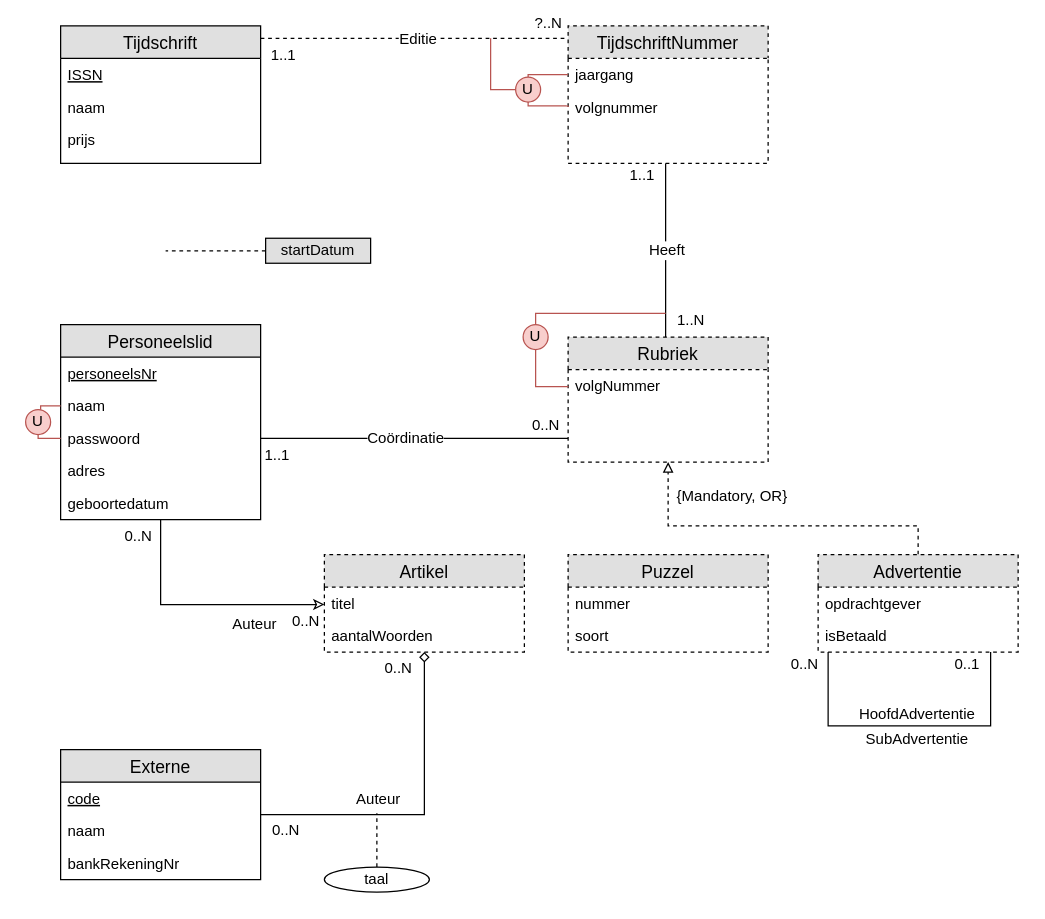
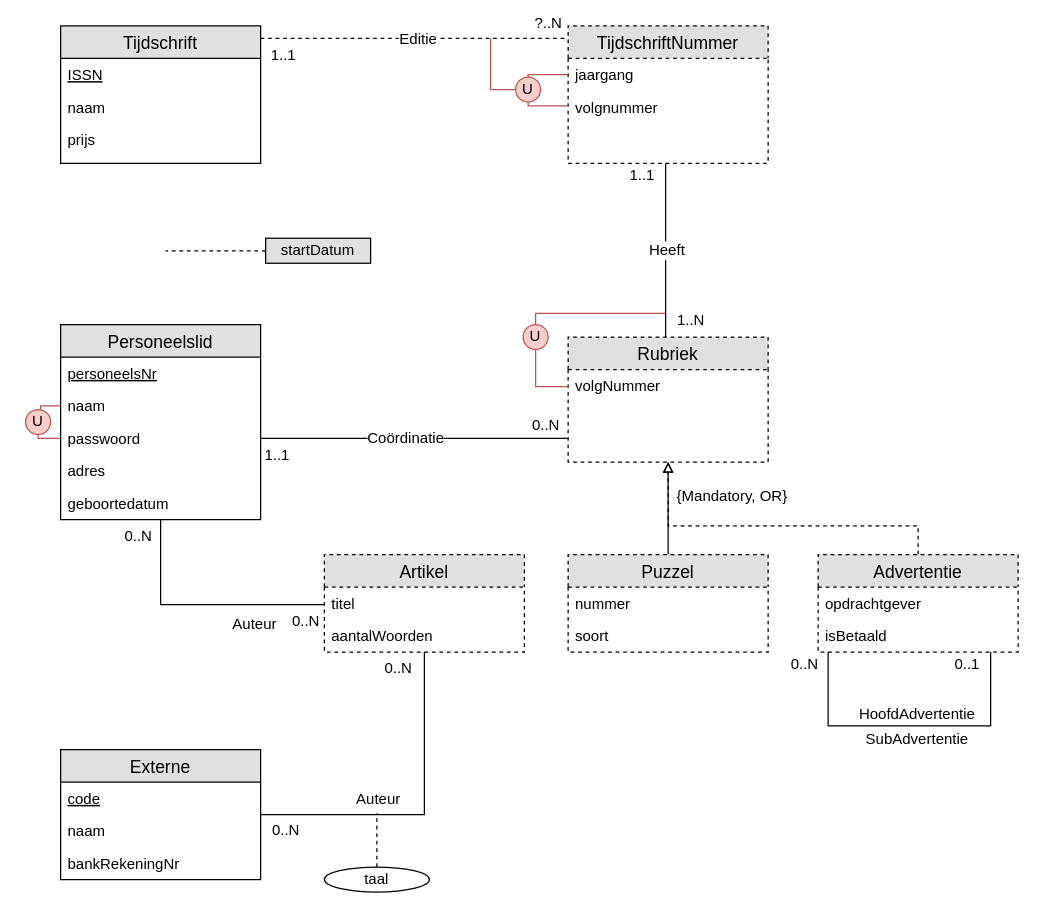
none -> (668, 541)
(314, 604) -> (318, 604)
(424, 662) -> (424, 657)
